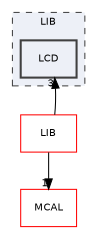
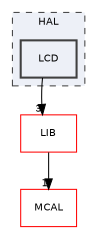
(49, 22) -> (49, 22)
(56, 102) -> (42, 92)
